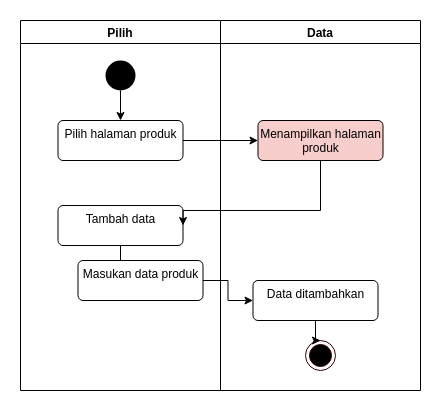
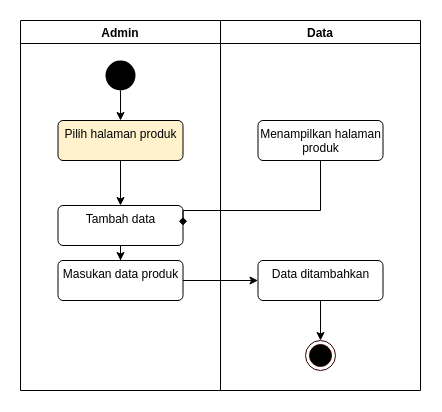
(120, 33) -> (120, 33)
(121, 141) -> (121, 141)
(217, 141) -> (121, 180)
(321, 141) -> (321, 141)
(183, 217) -> (183, 216)
(141, 281) -> (121, 281)
(316, 301) -> (321, 281)
